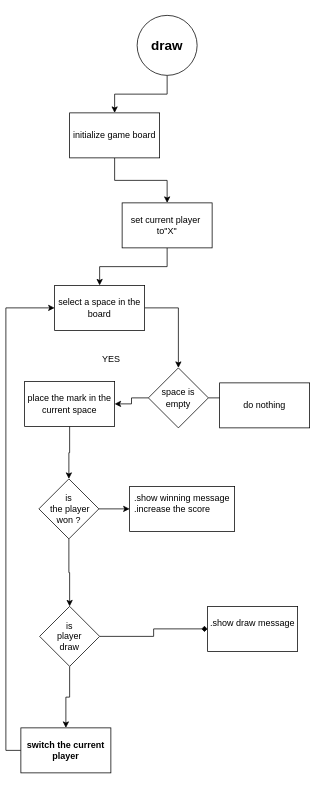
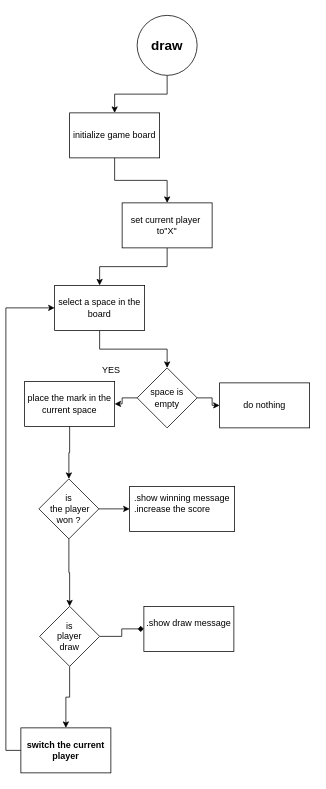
(111, 359) -> (111, 370)
(178, 398) -> (167, 398)
(252, 629) -> (189, 629)
